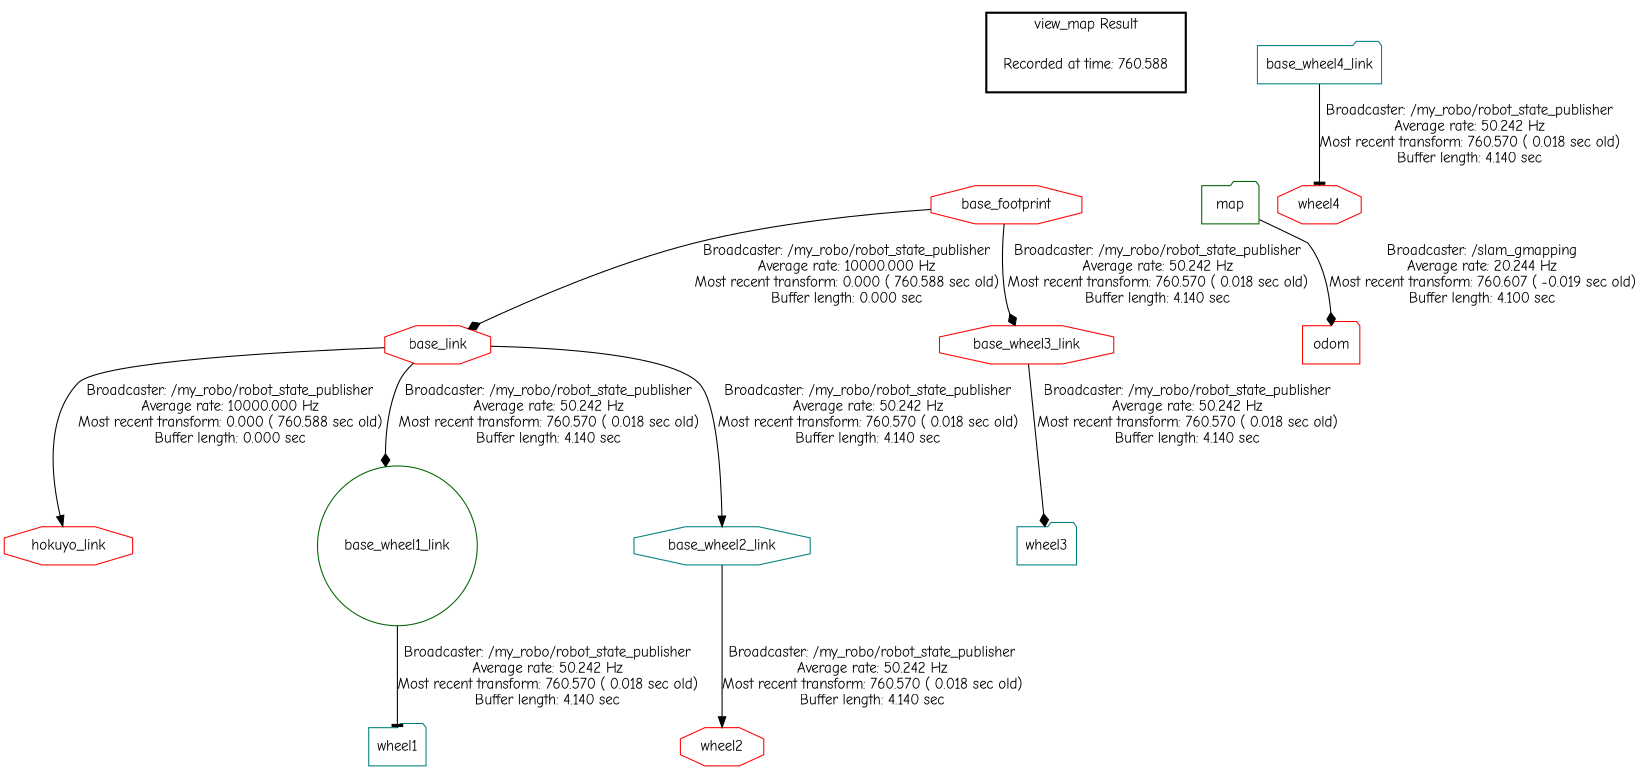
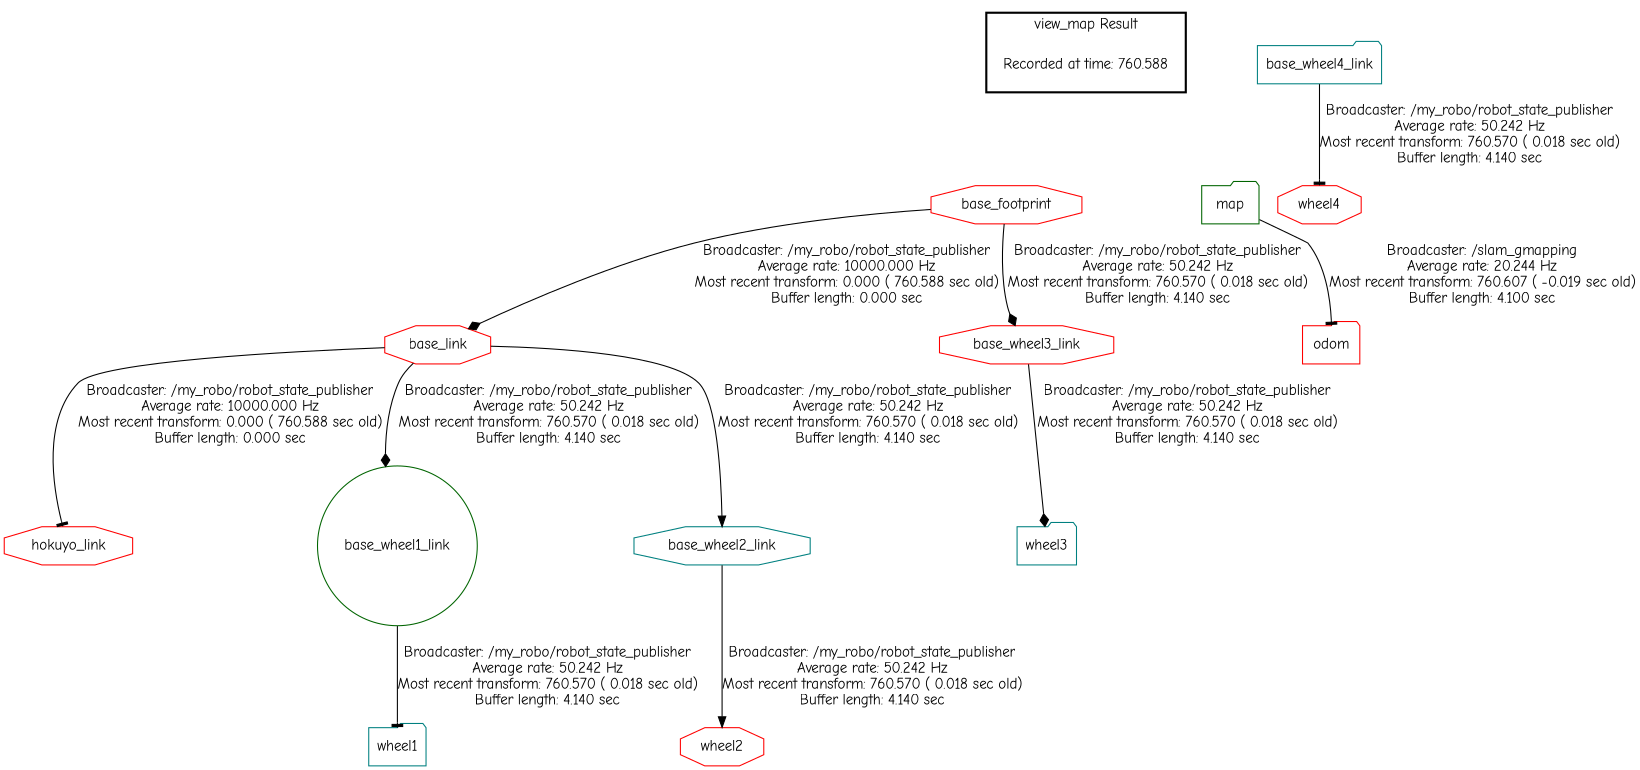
(1314, 251) -> (1315, 255)
(160, 363) -> (158, 363)
